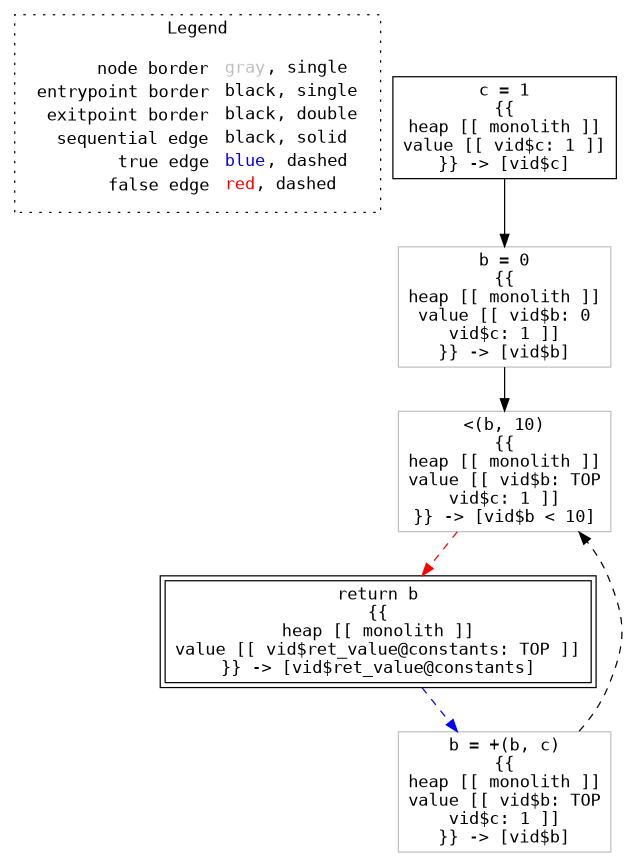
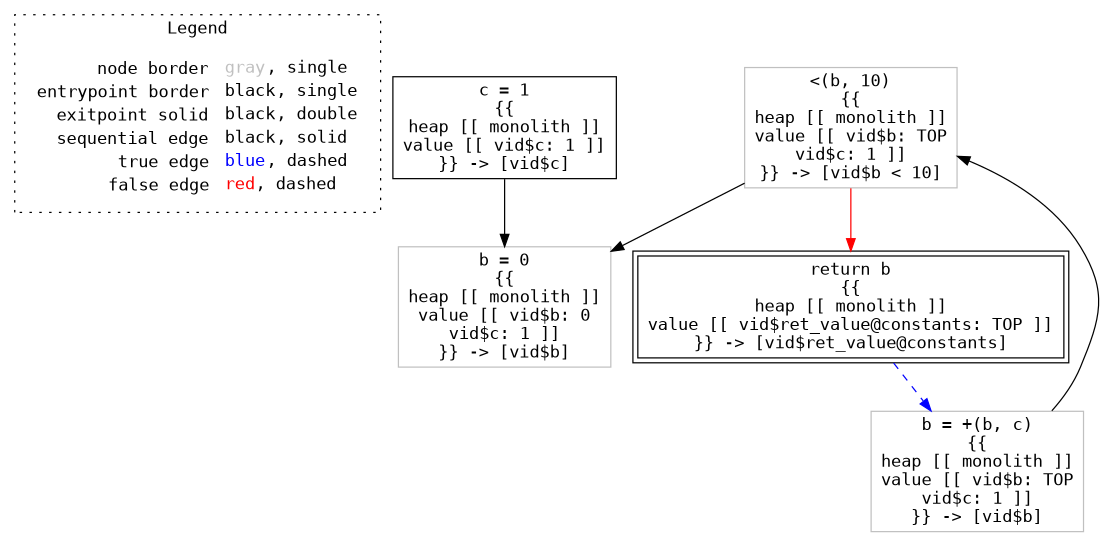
(133, 115) -> (138, 115)
(505, 383) -> (683, 214)
(444, 549) -> (851, 213)
(622, 638) -> (1089, 263)
